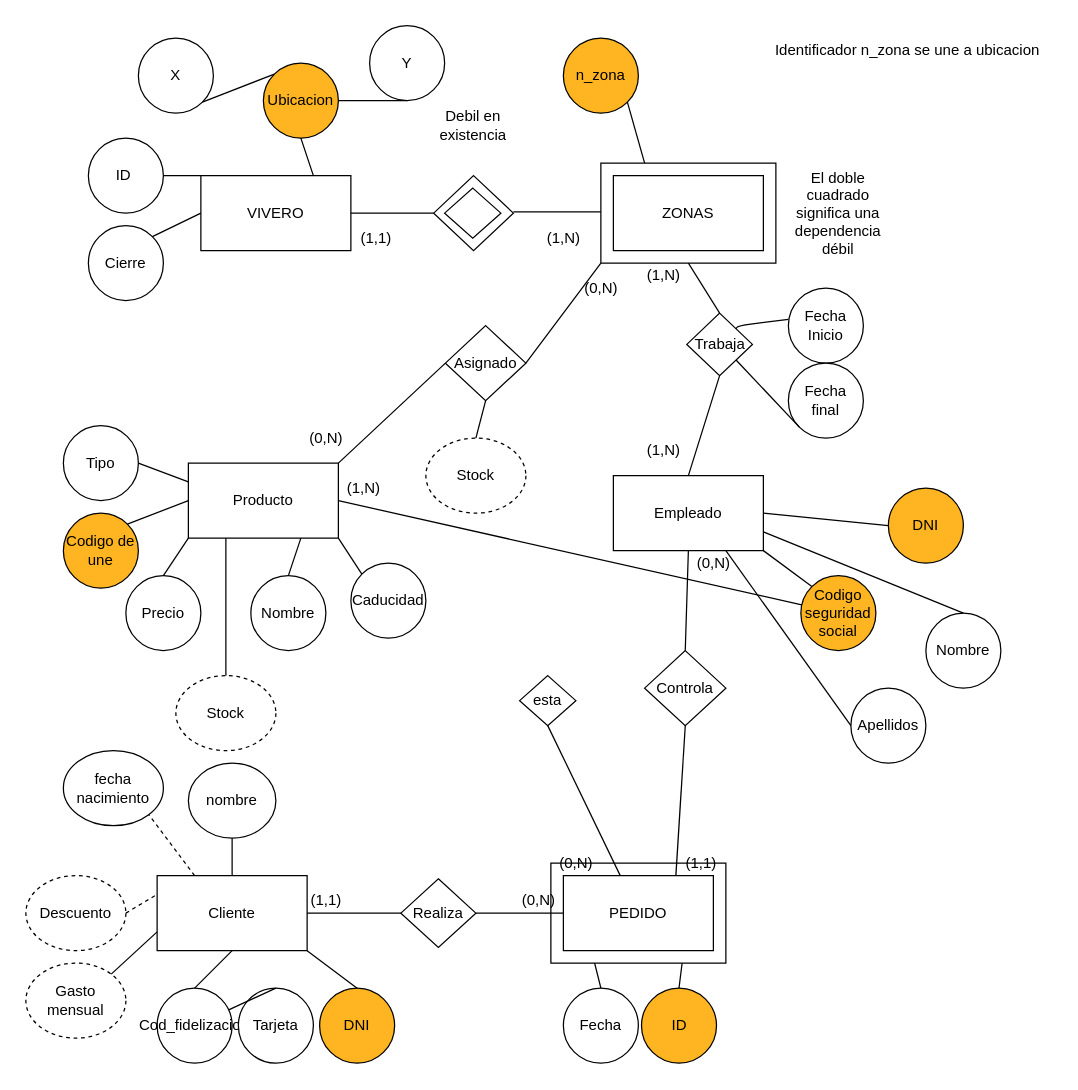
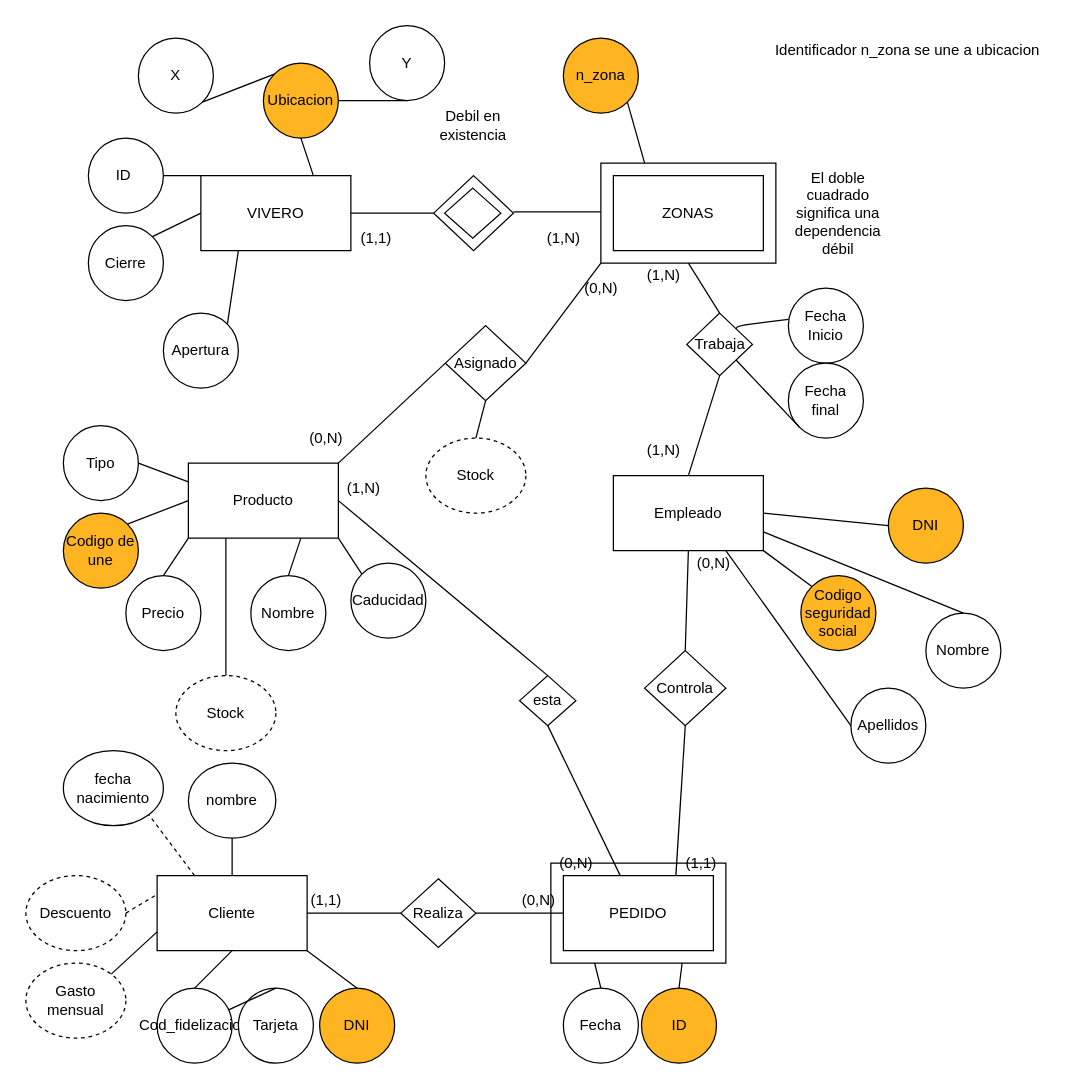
none -> (233, 287)
none -> (201, 351)
(545, 547) -> (442, 587)
